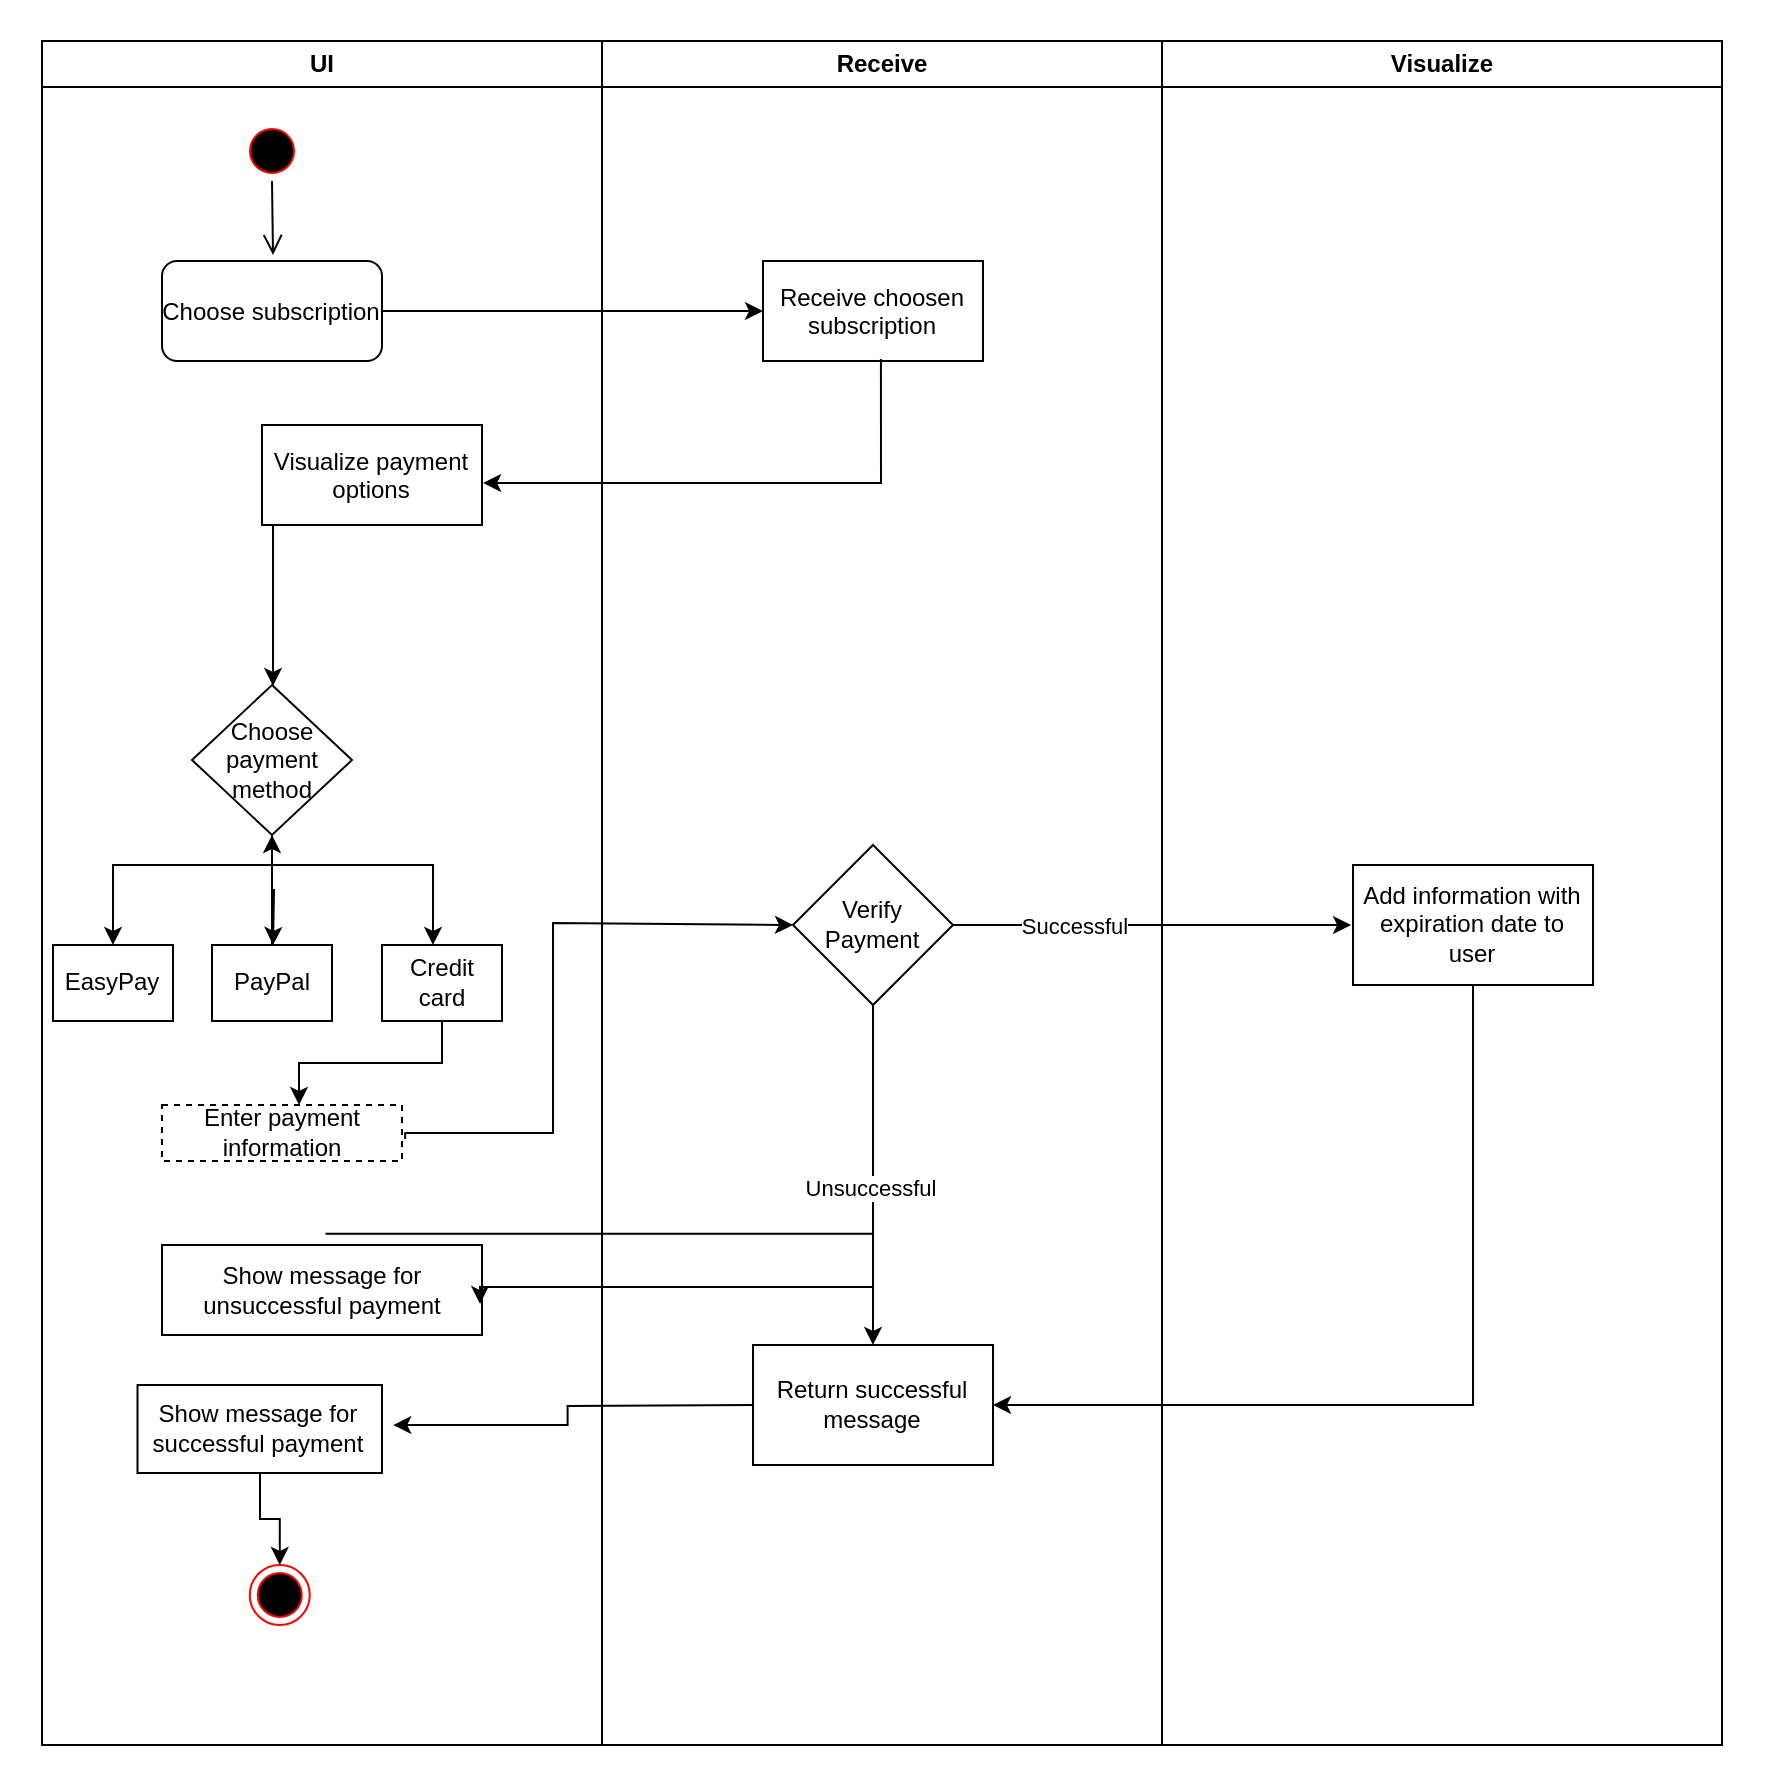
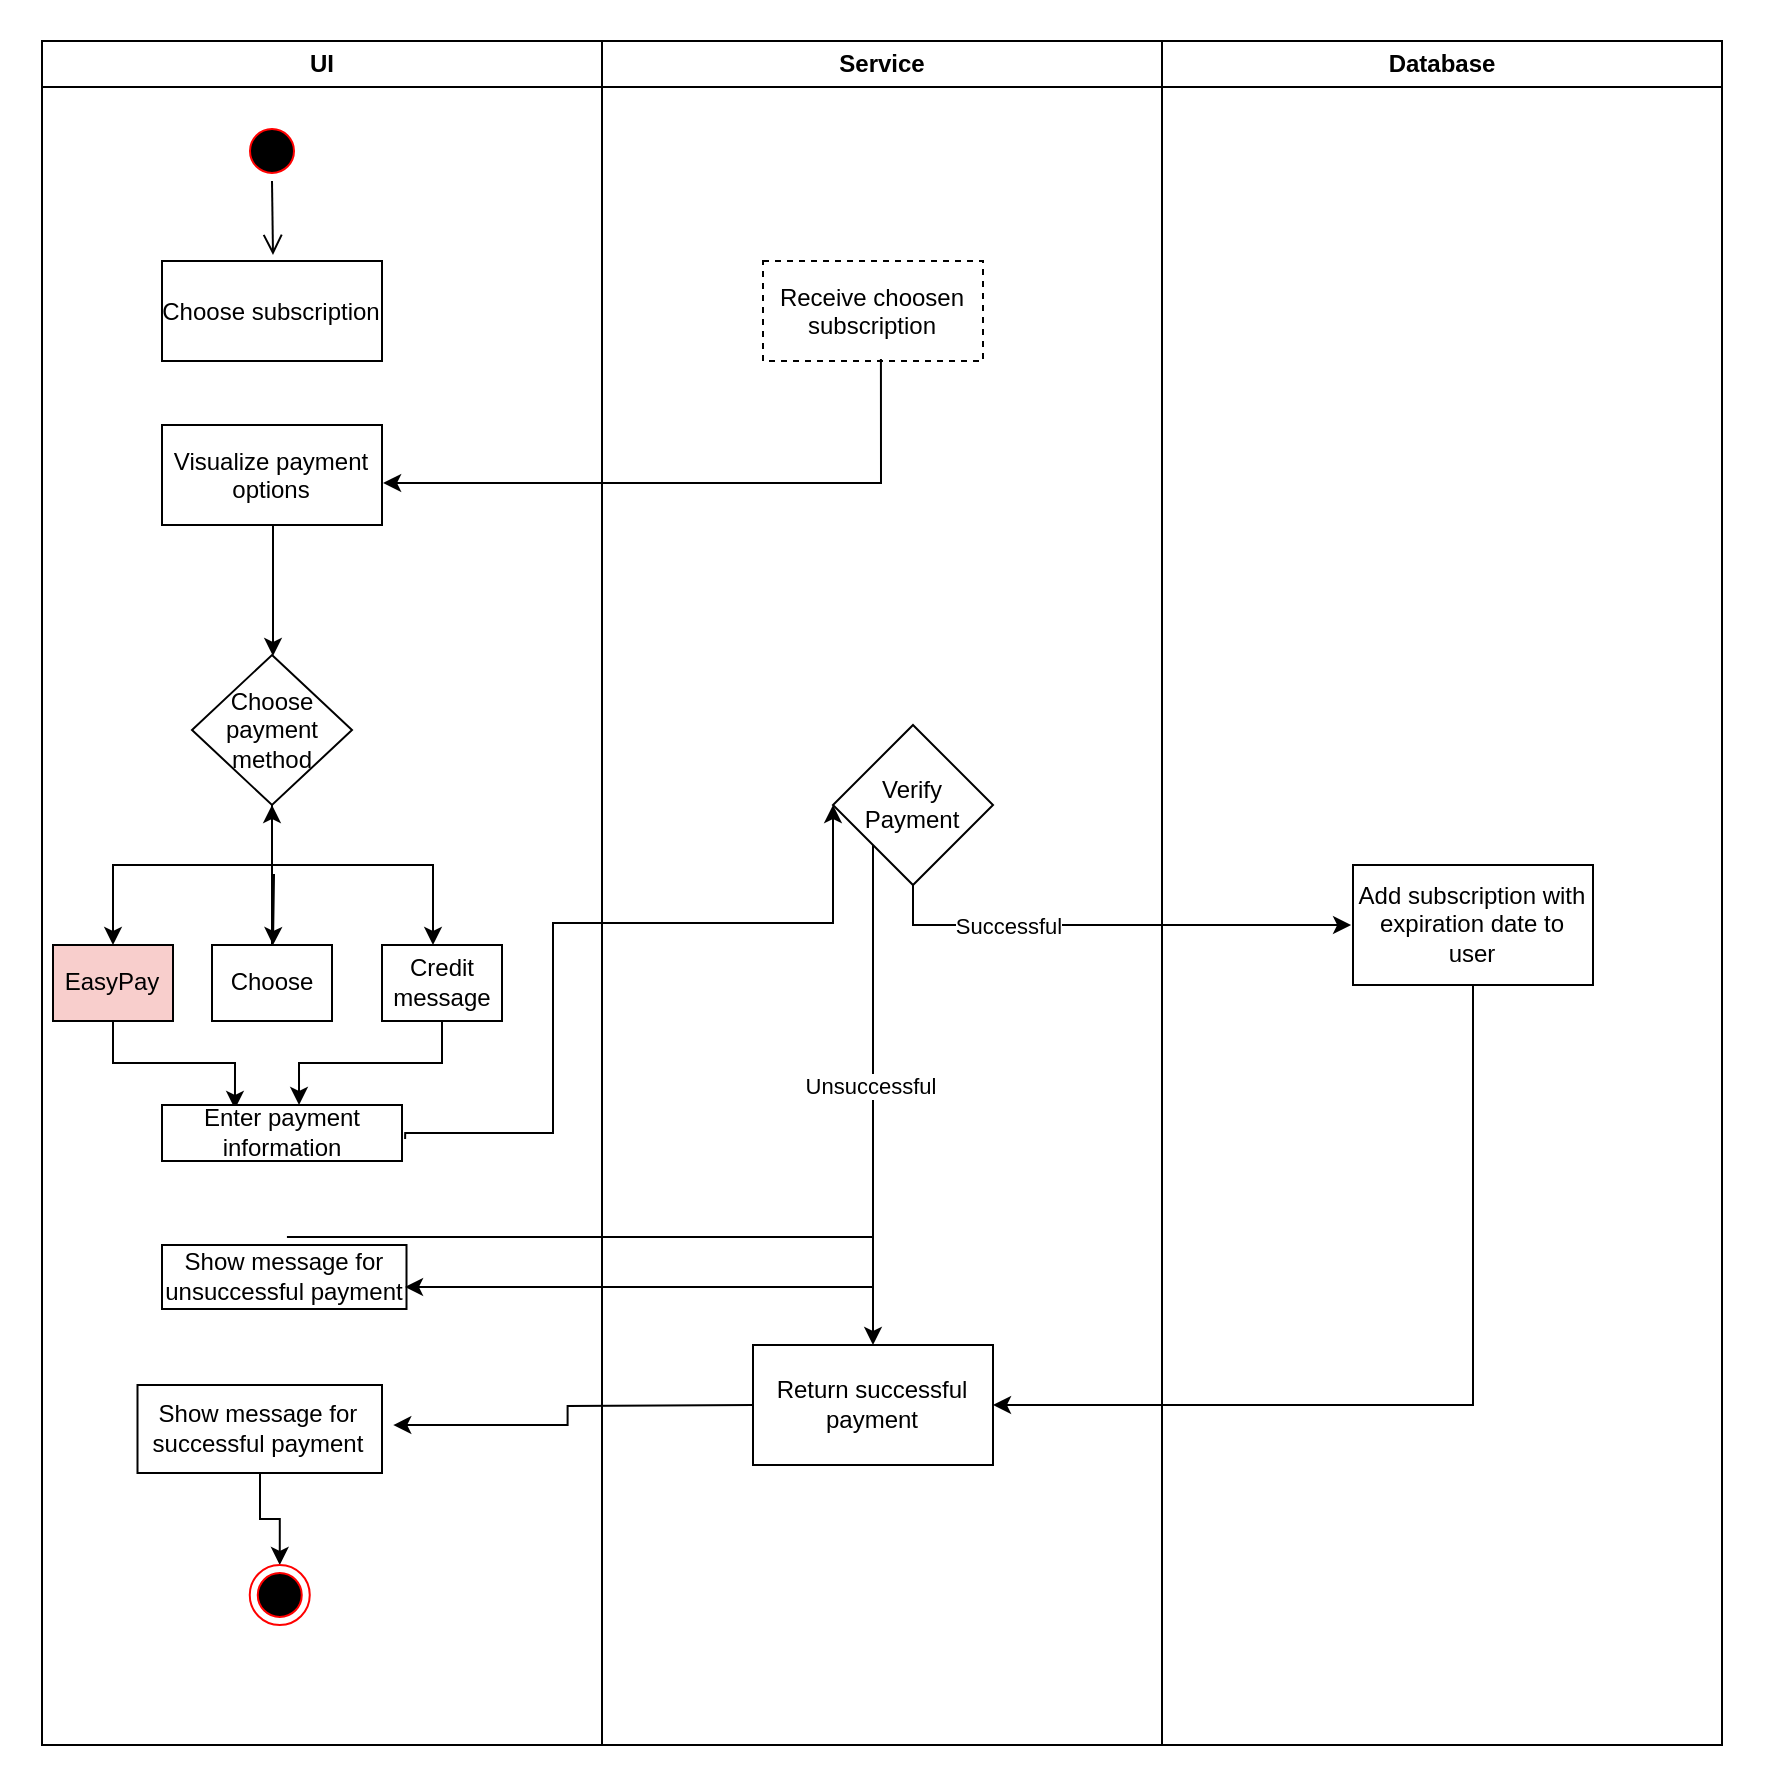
(883, 65) -> (883, 65)
(1443, 65) -> (1443, 65)
(272, 311) -> (272, 311)
(489, 311) -> none
(873, 311) -> (873, 311)
(372, 475) -> (272, 475)
(272, 760) -> (272, 730)
(873, 925) -> (913, 805)
(1473, 925) -> (1473, 925)
(113, 983) -> (113, 983)
(273, 983) -> (273, 983)
(443, 983) -> (443, 983)
none -> (169, 1063)
(282, 1133) -> (282, 1133)
(322, 1290) -> (284, 1277)
(873, 1405) -> (873, 1405)
